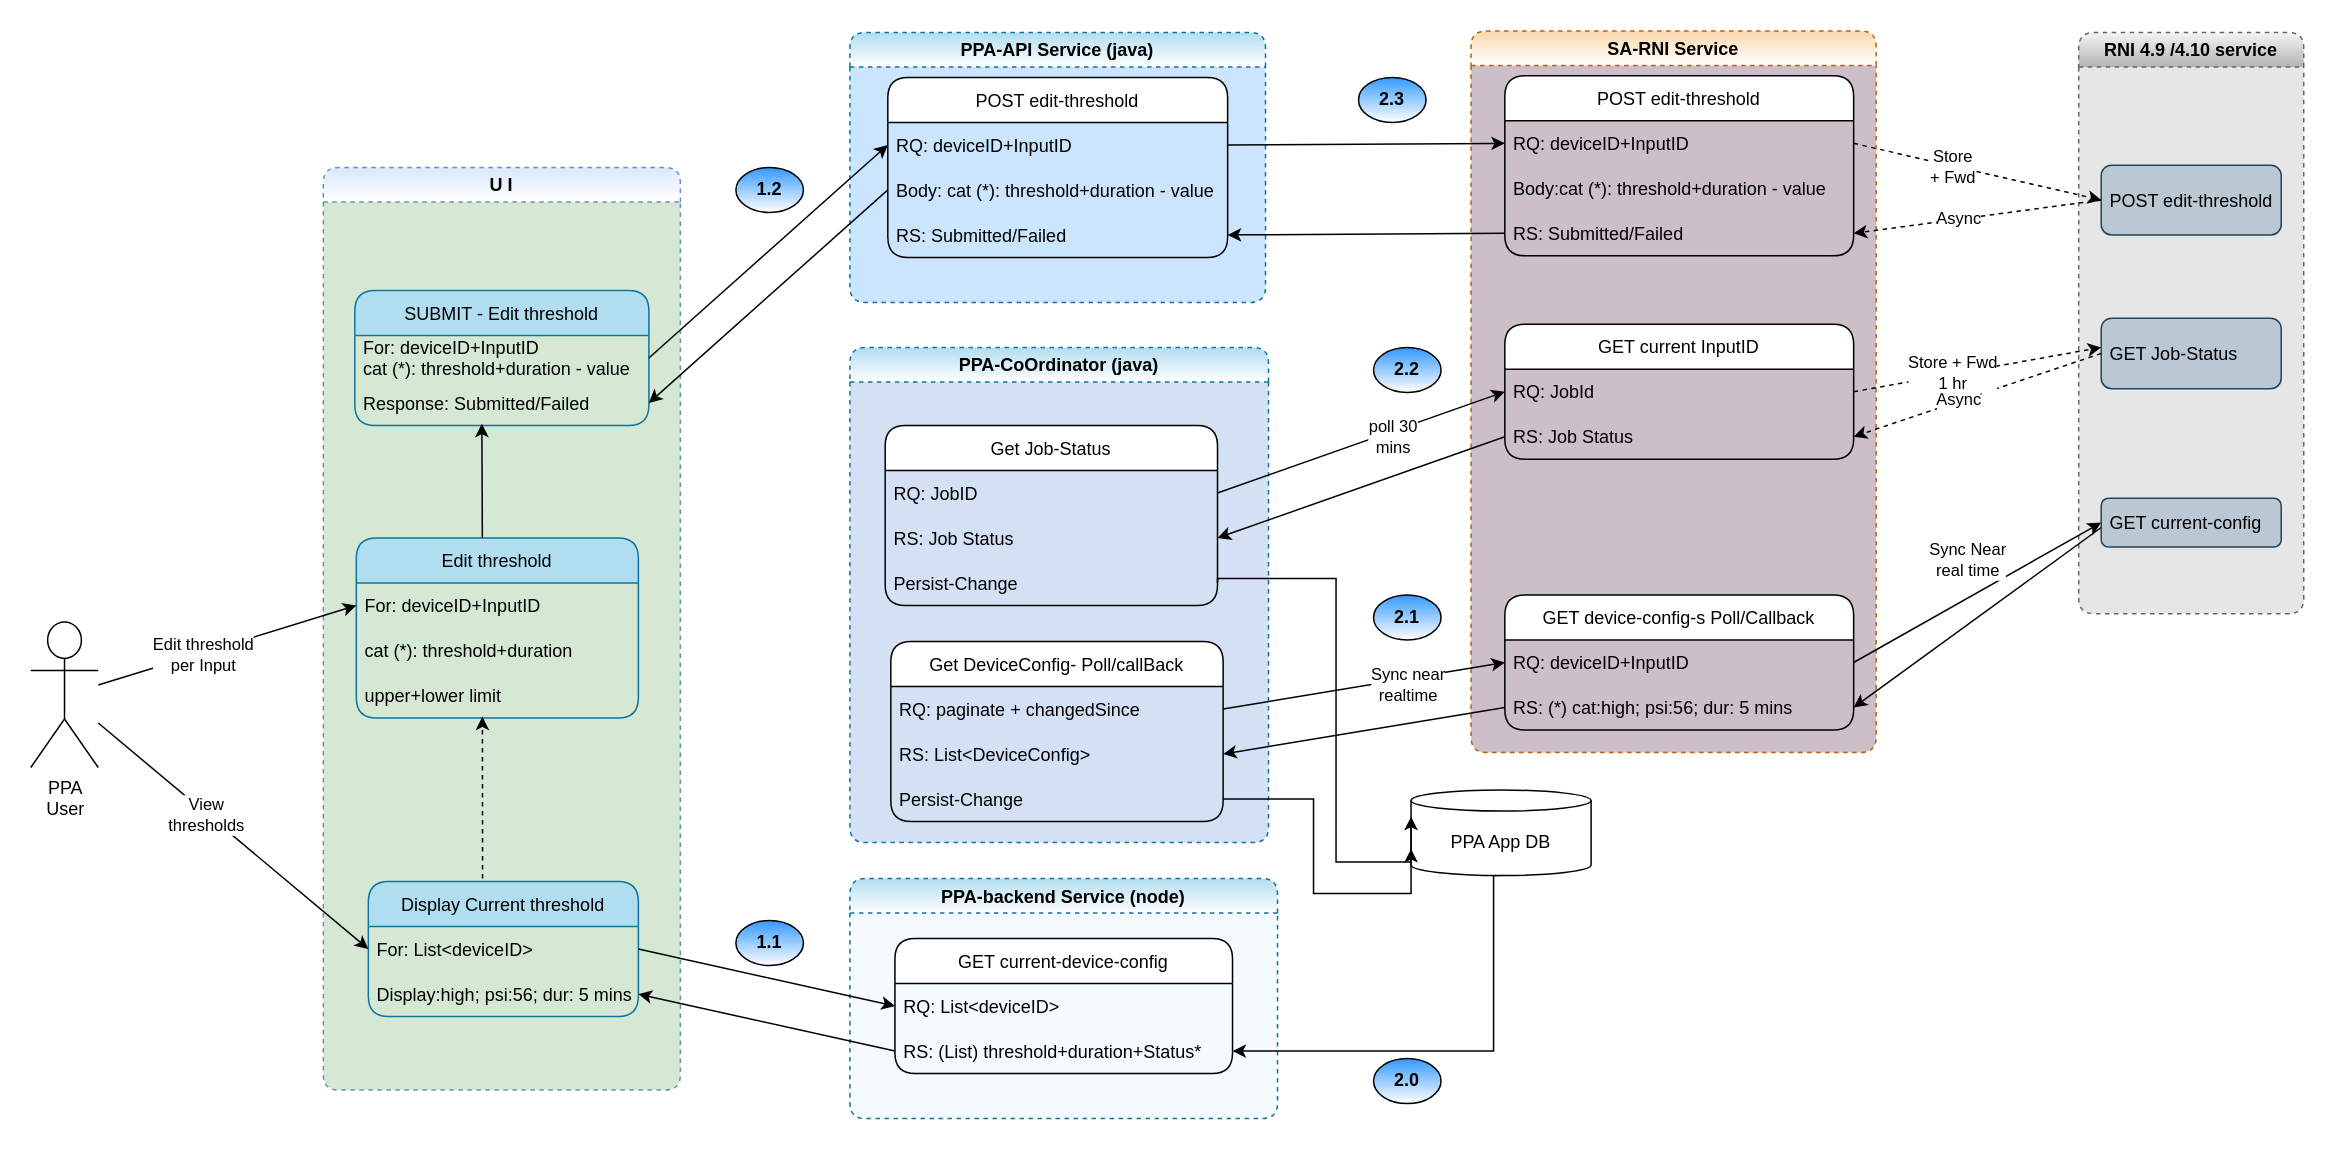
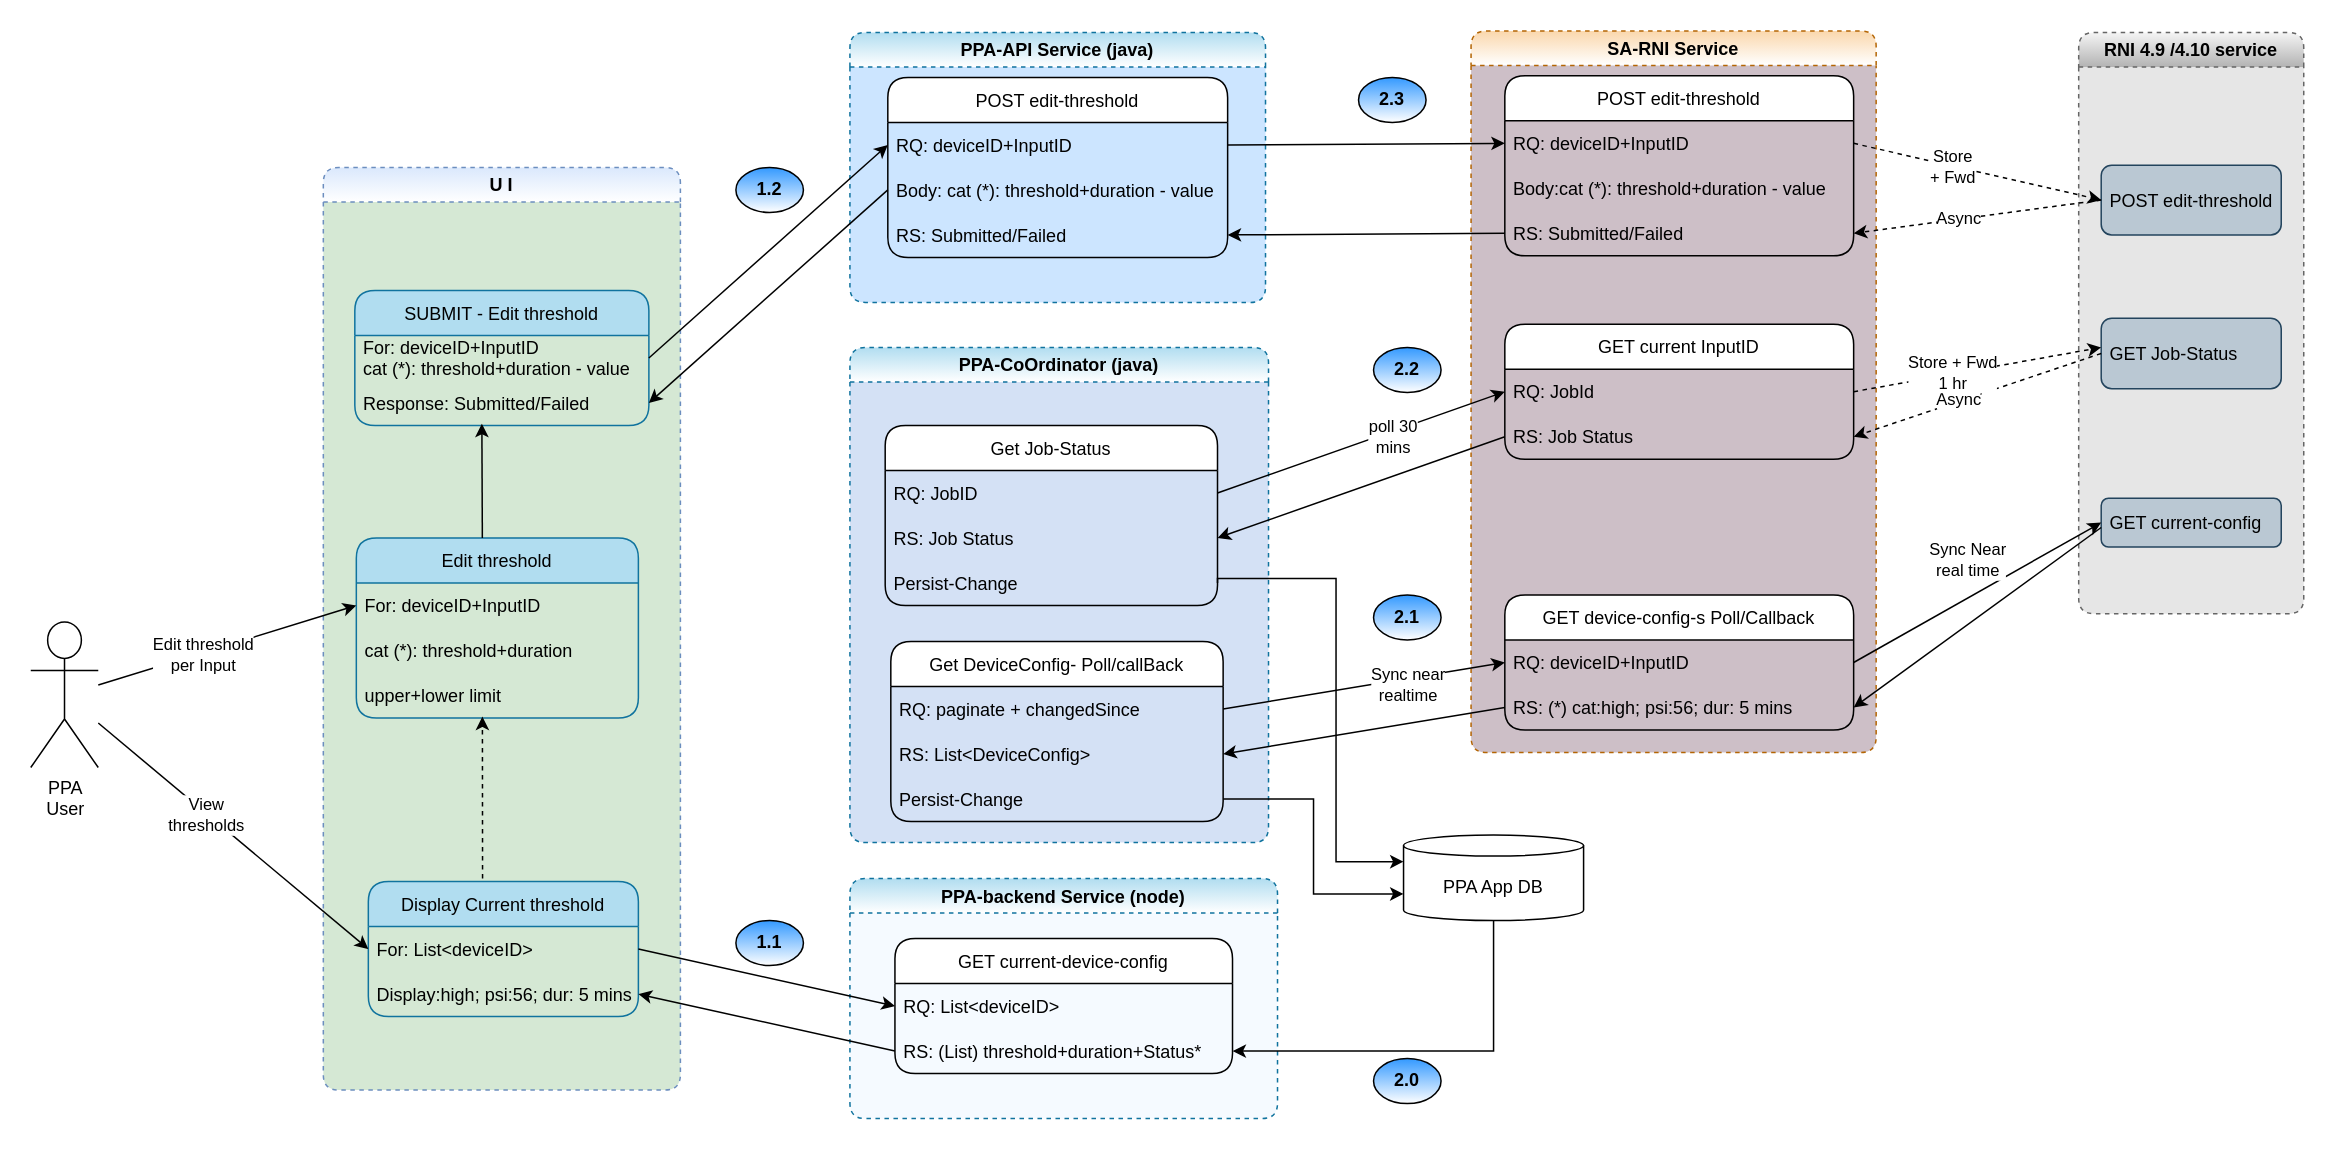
(1501, 833) -> (1493, 878)
